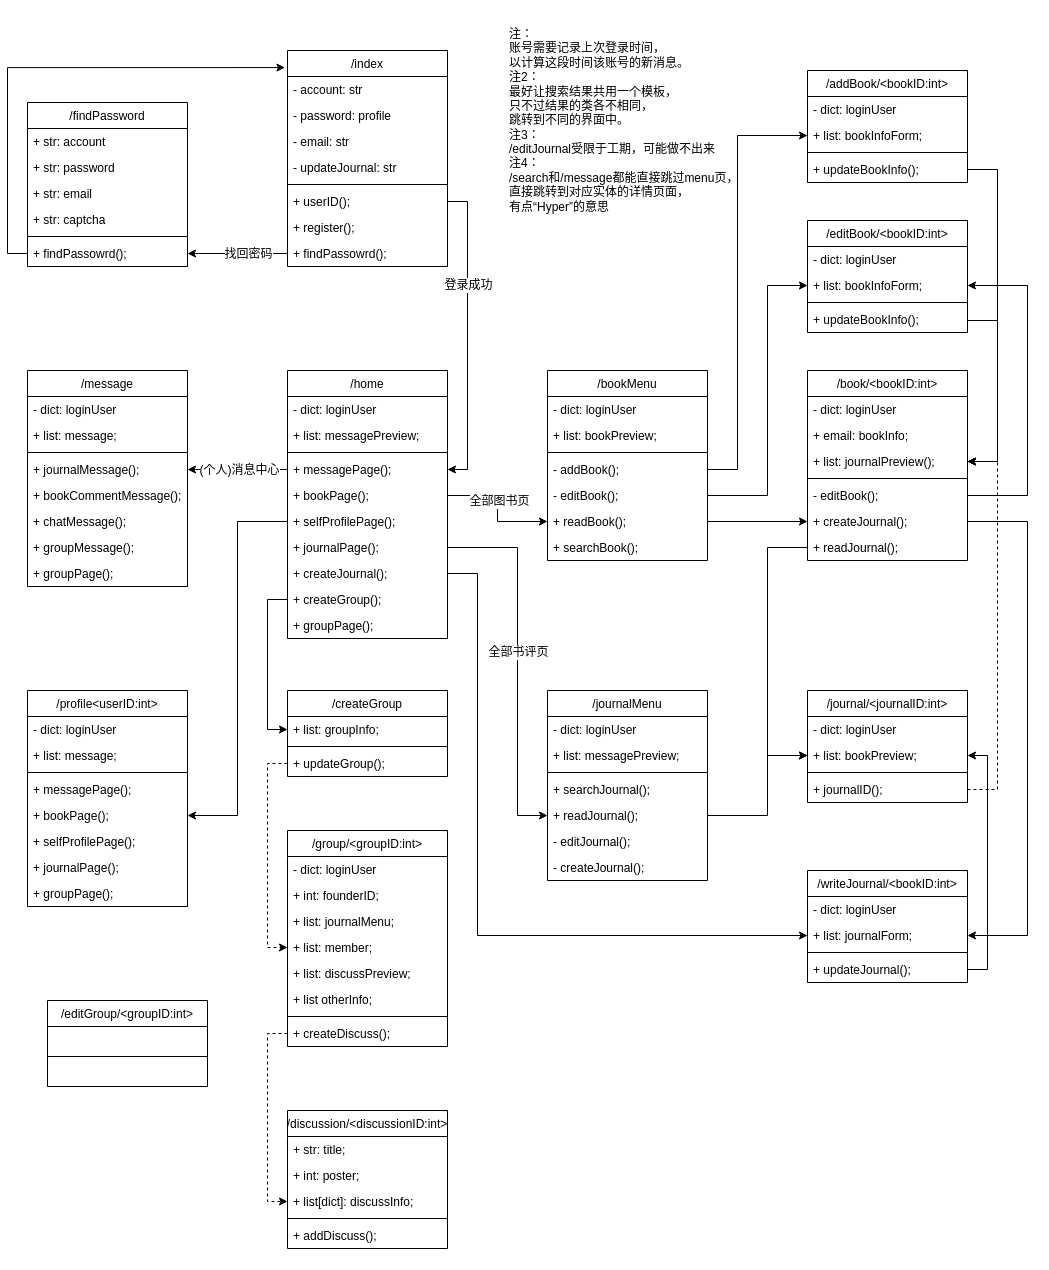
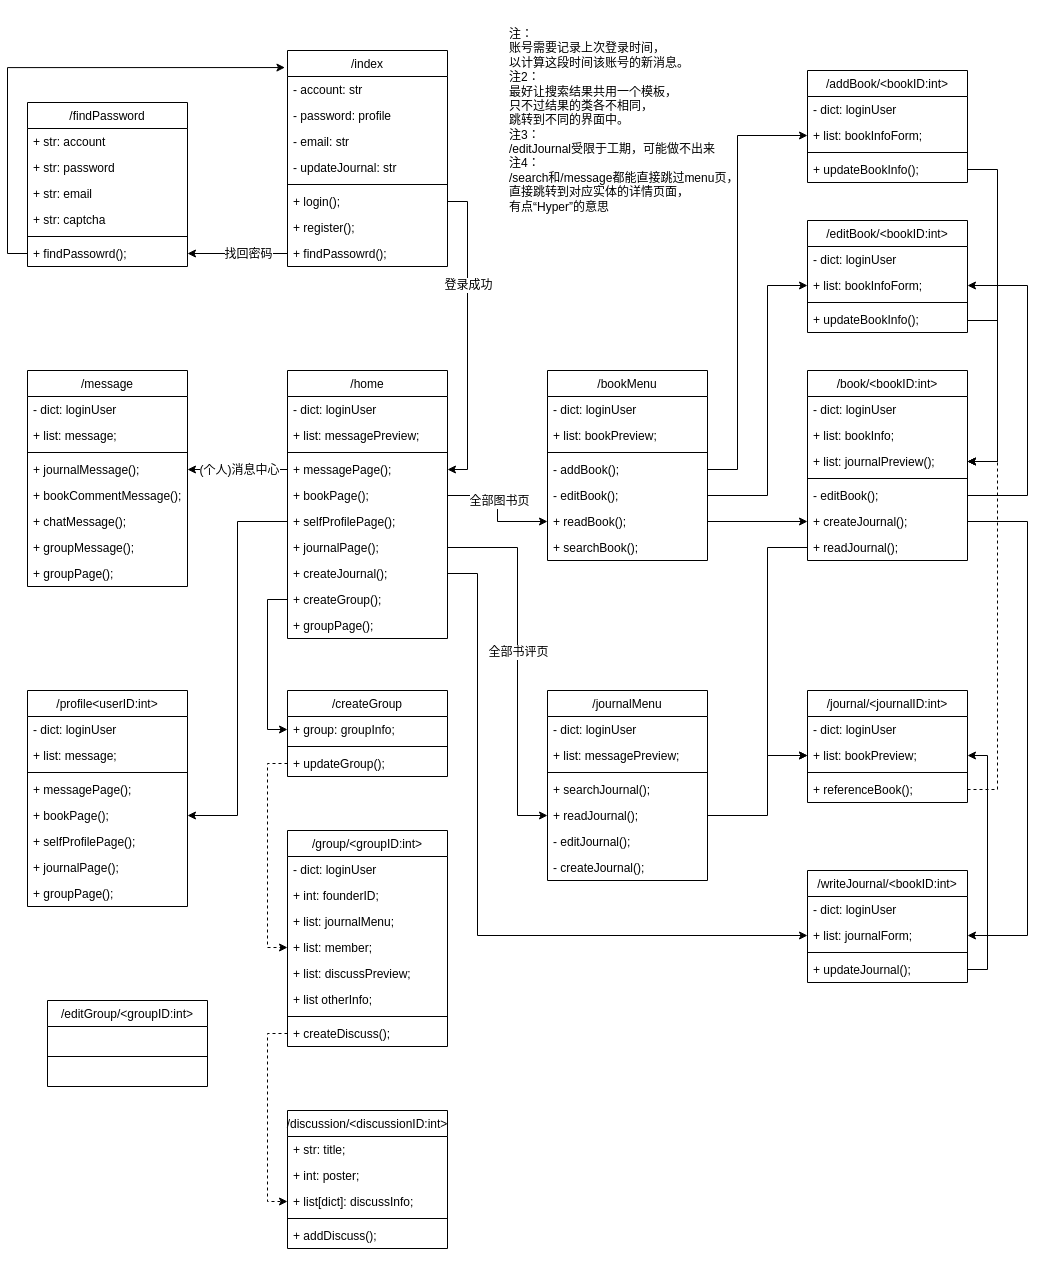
(327, 202) -> (320, 202)
(864, 436) -> (861, 436)
(344, 730) -> (351, 730)
(855, 790) -> (870, 790)
